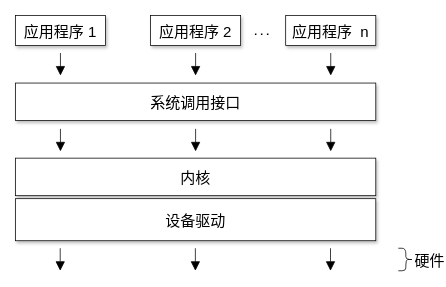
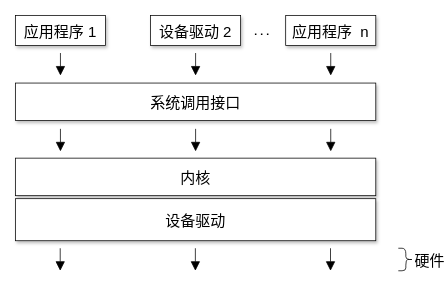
(195, 32) -> (195, 32)
